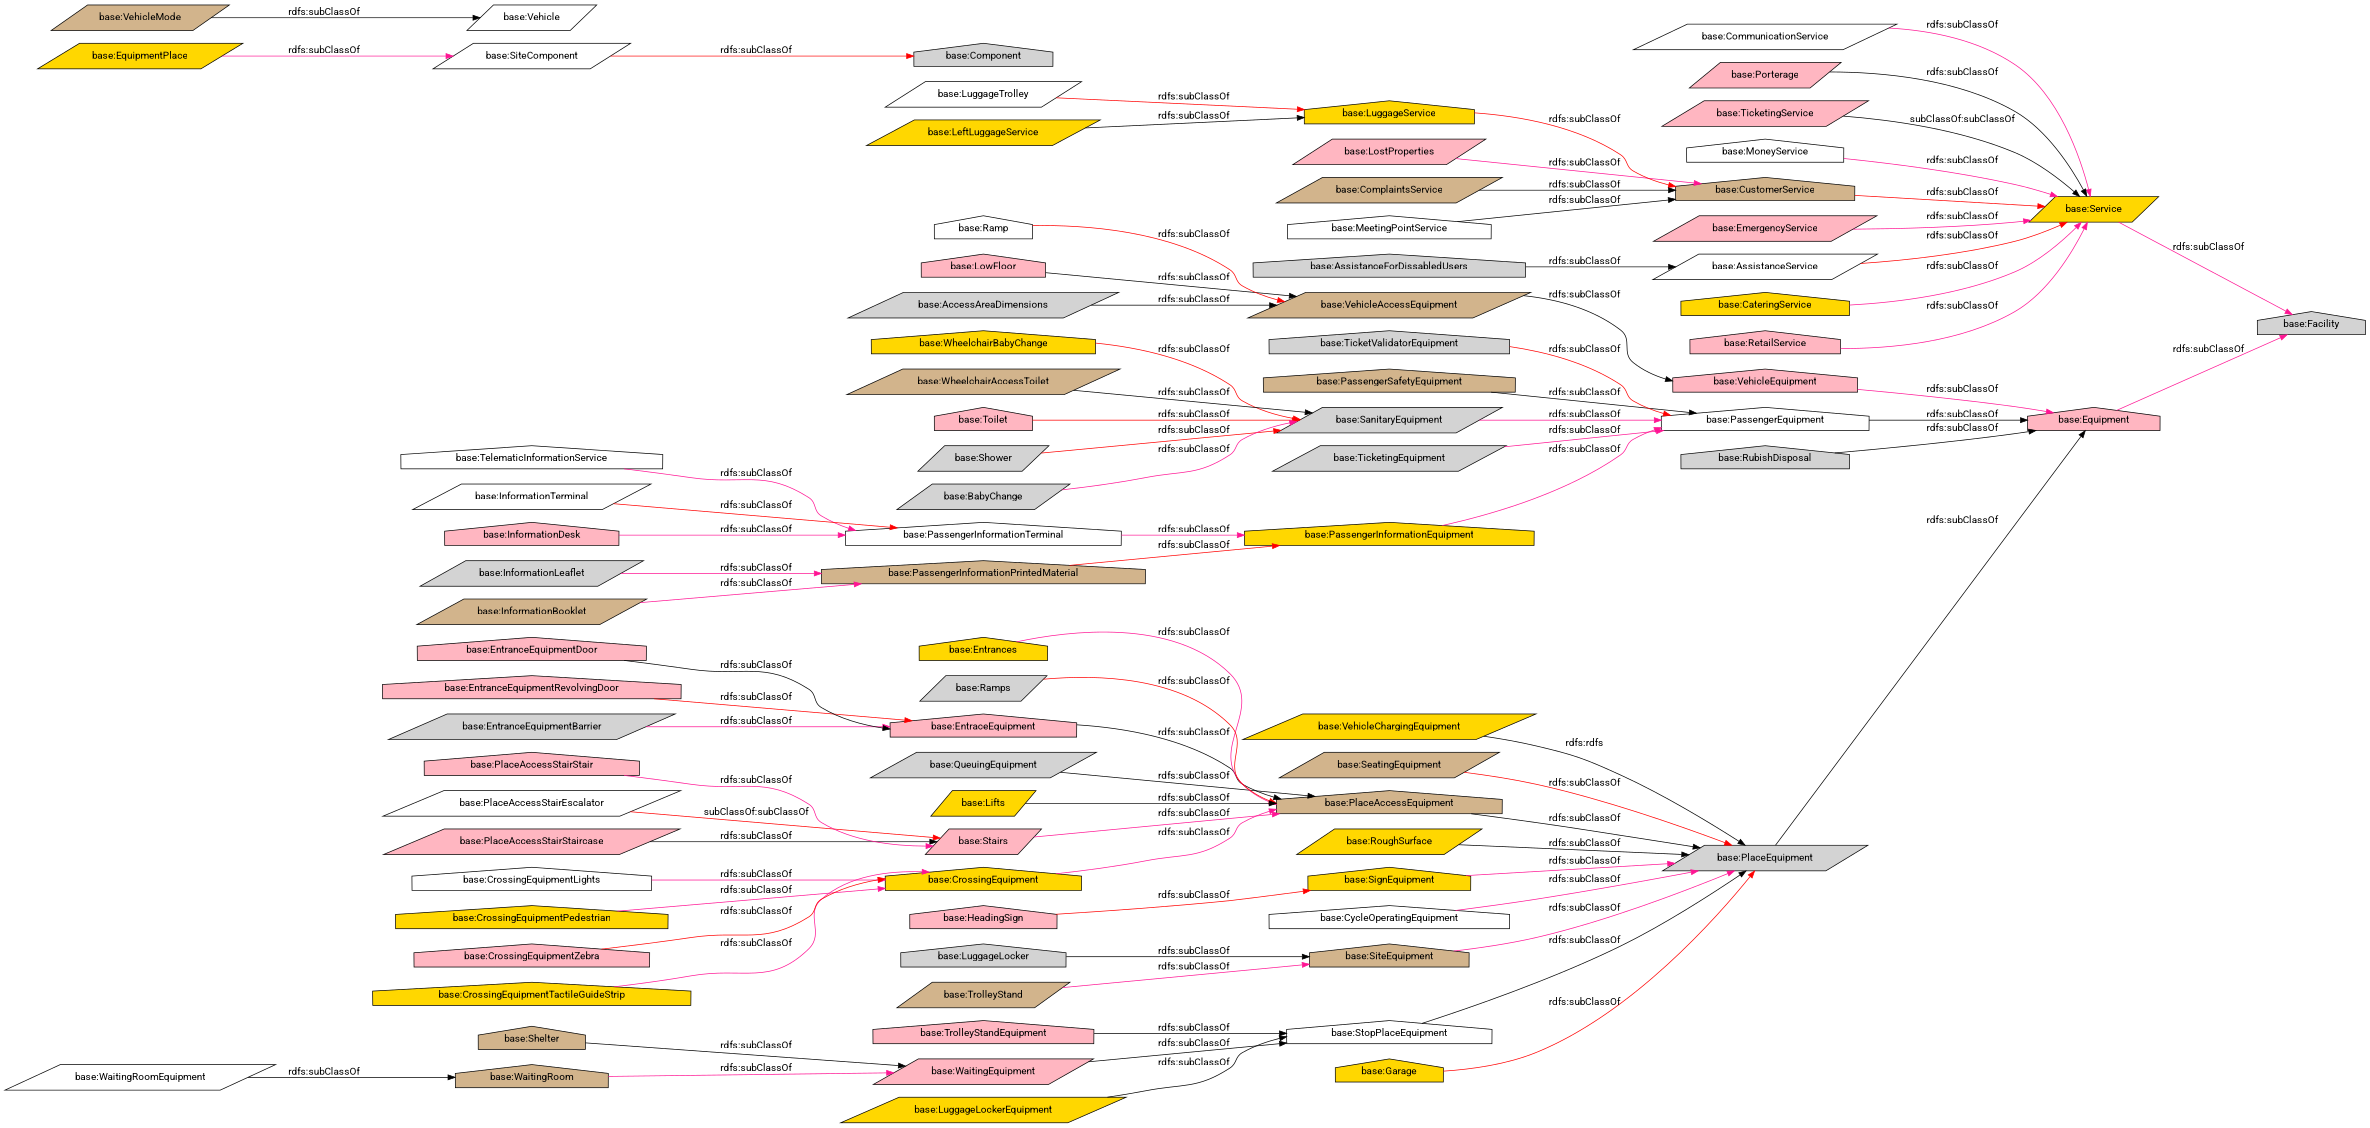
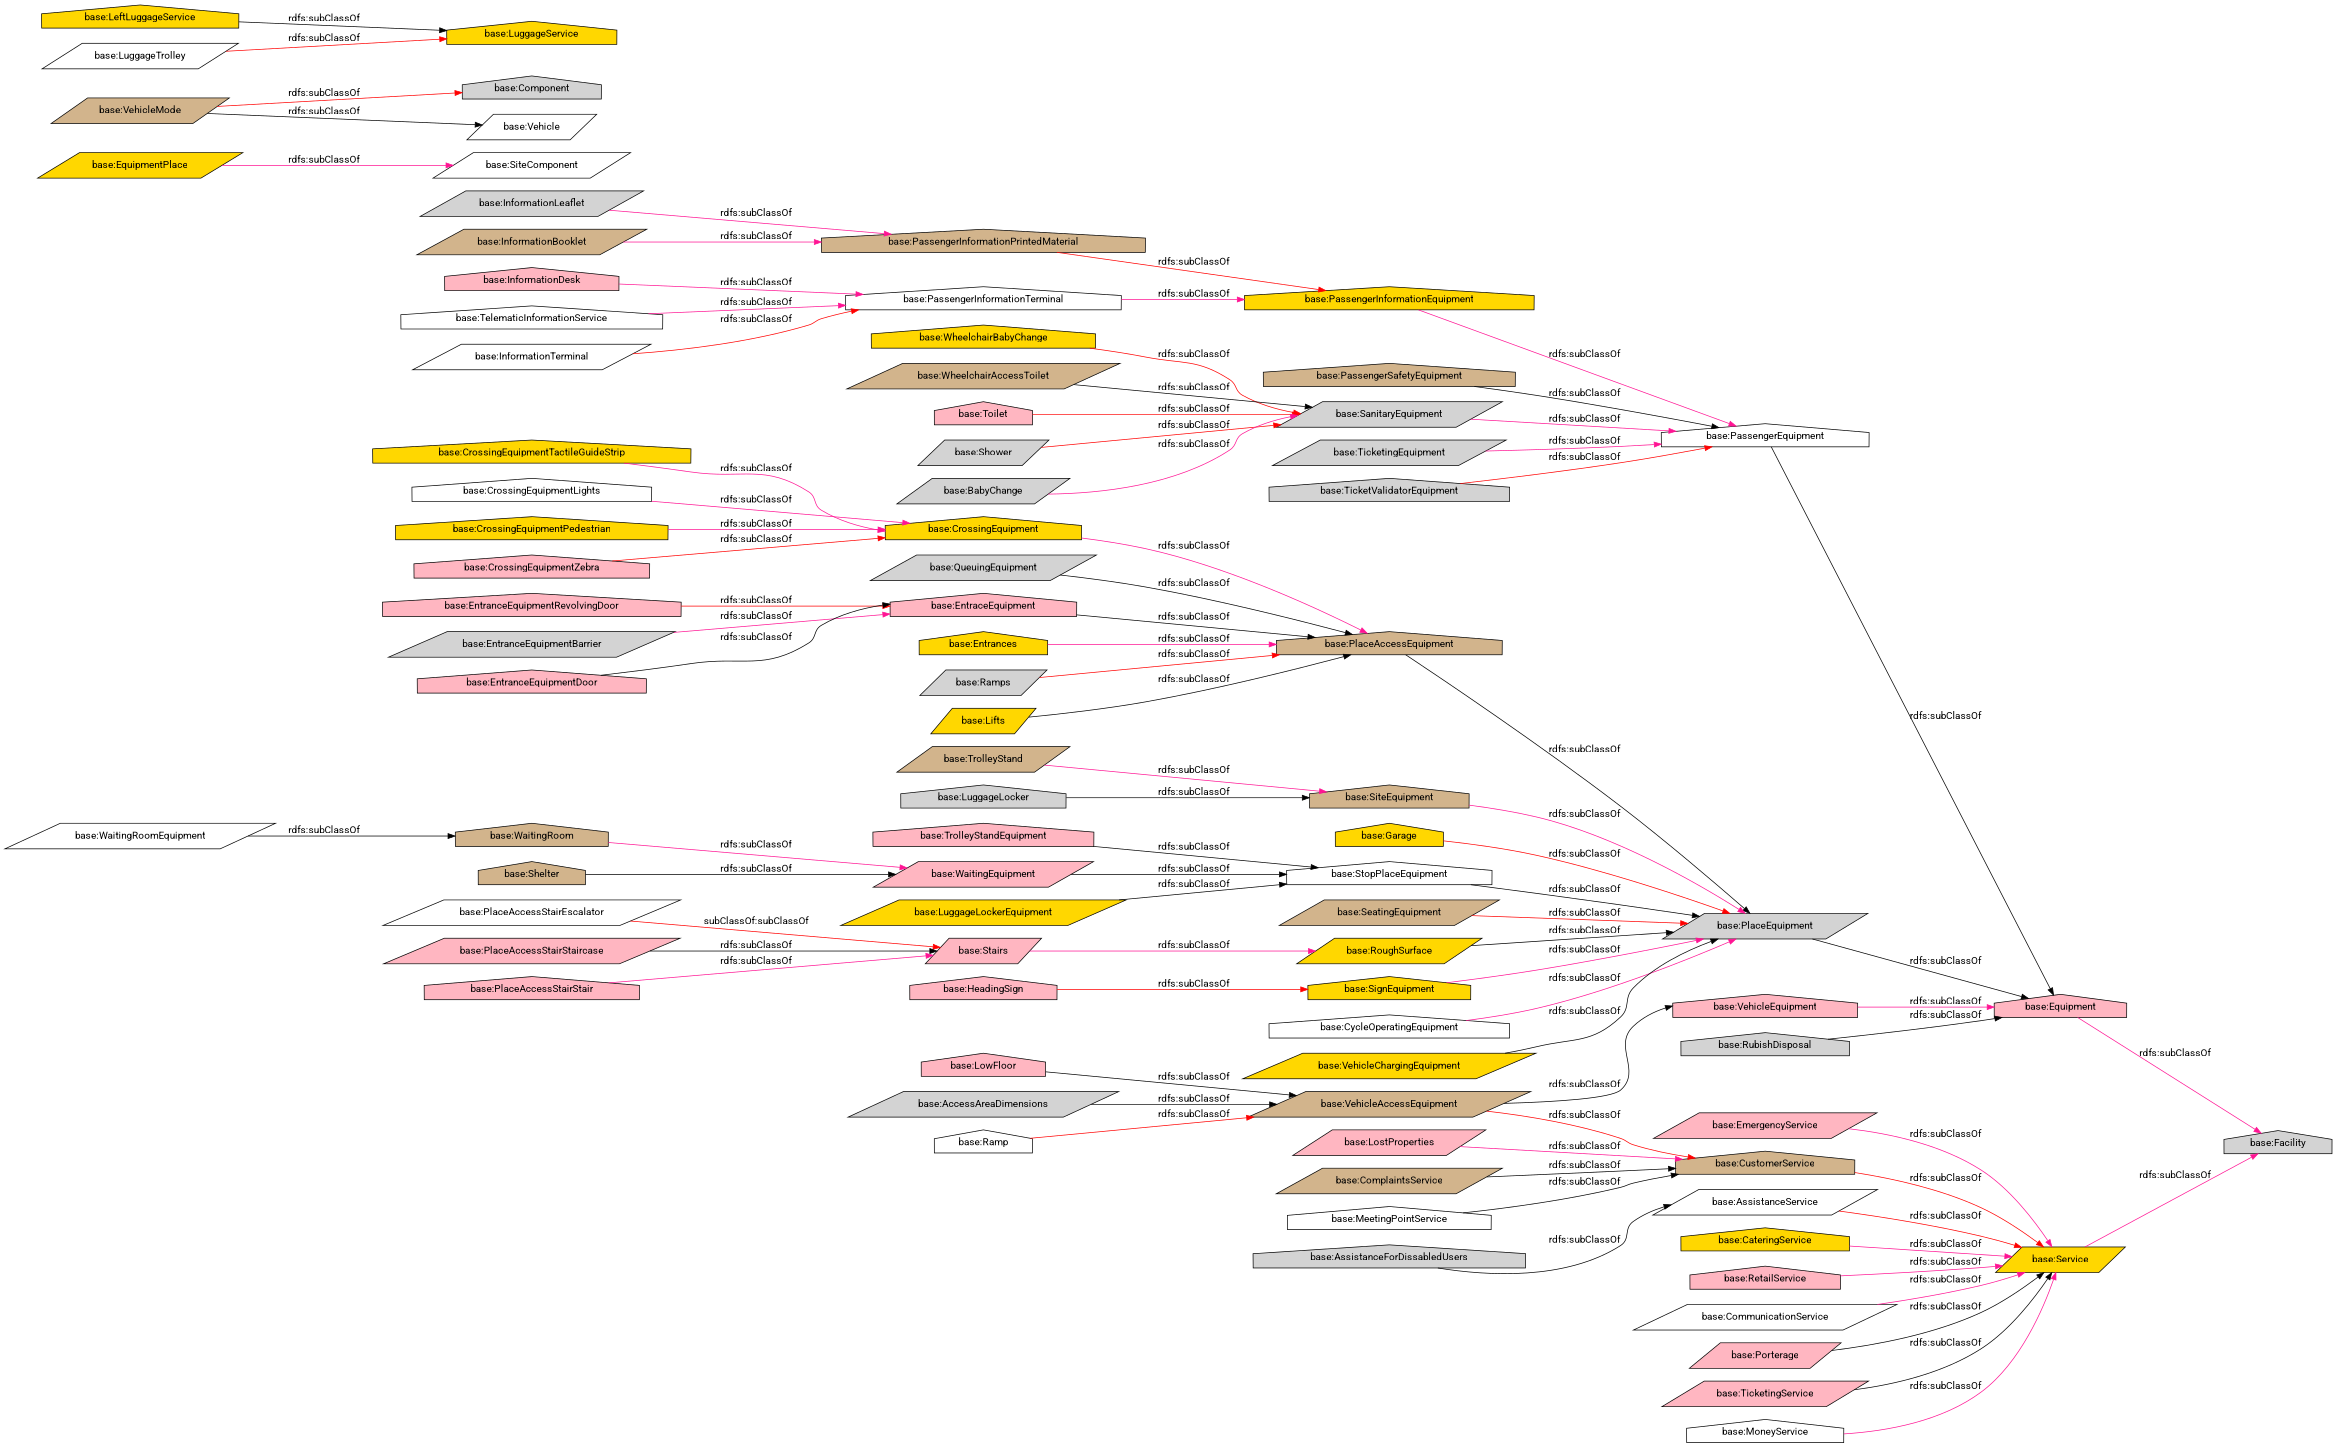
(759, 56) -> (336, 100)
(1962, 120) -> (1946, 1343)
(983, 133) -> (140, 18)
(1578, 134) -> (1589, 1129)
(1585, 743) -> (1585, 1012)
(1153, 826) -> (1169, 951)
